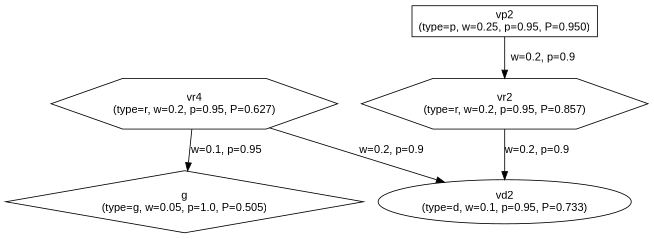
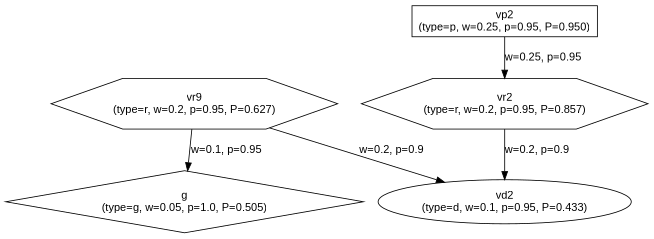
(543, 58) -> (543, 58)
(194, 104) -> (194, 104)
(505, 202) -> (505, 202)
